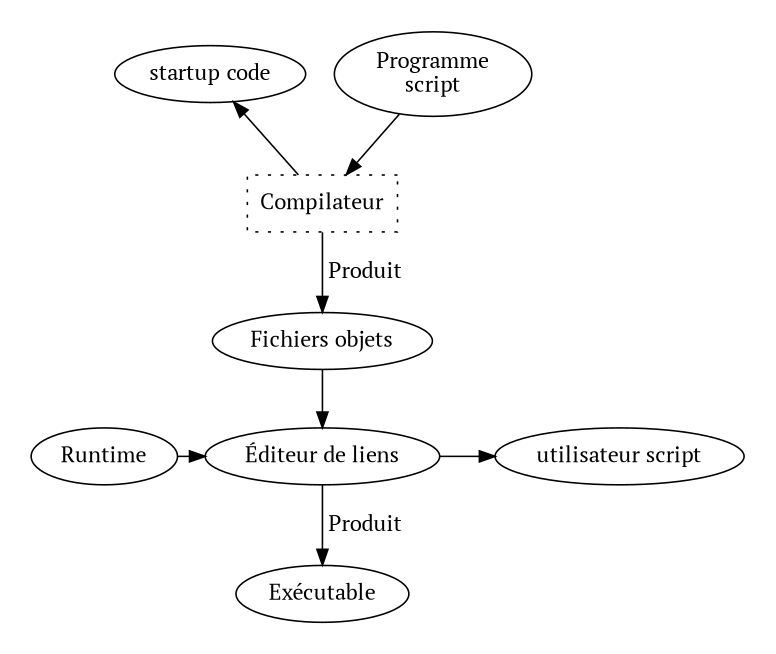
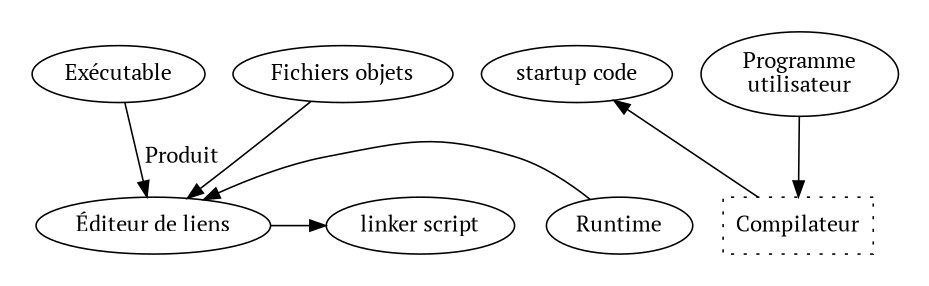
(433, 74) -> (800, 74)
(322, 264) -> none
(620, 456) -> (420, 226)
(322, 517) -> (134, 142)
